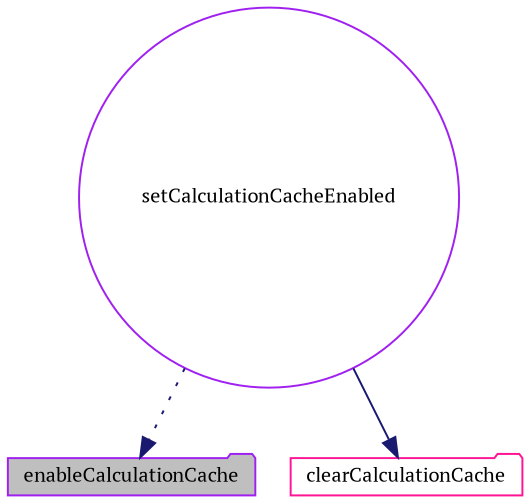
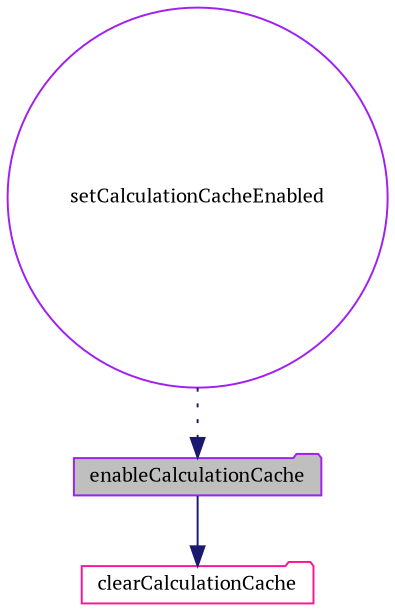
(371, 404) -> (198, 521)
